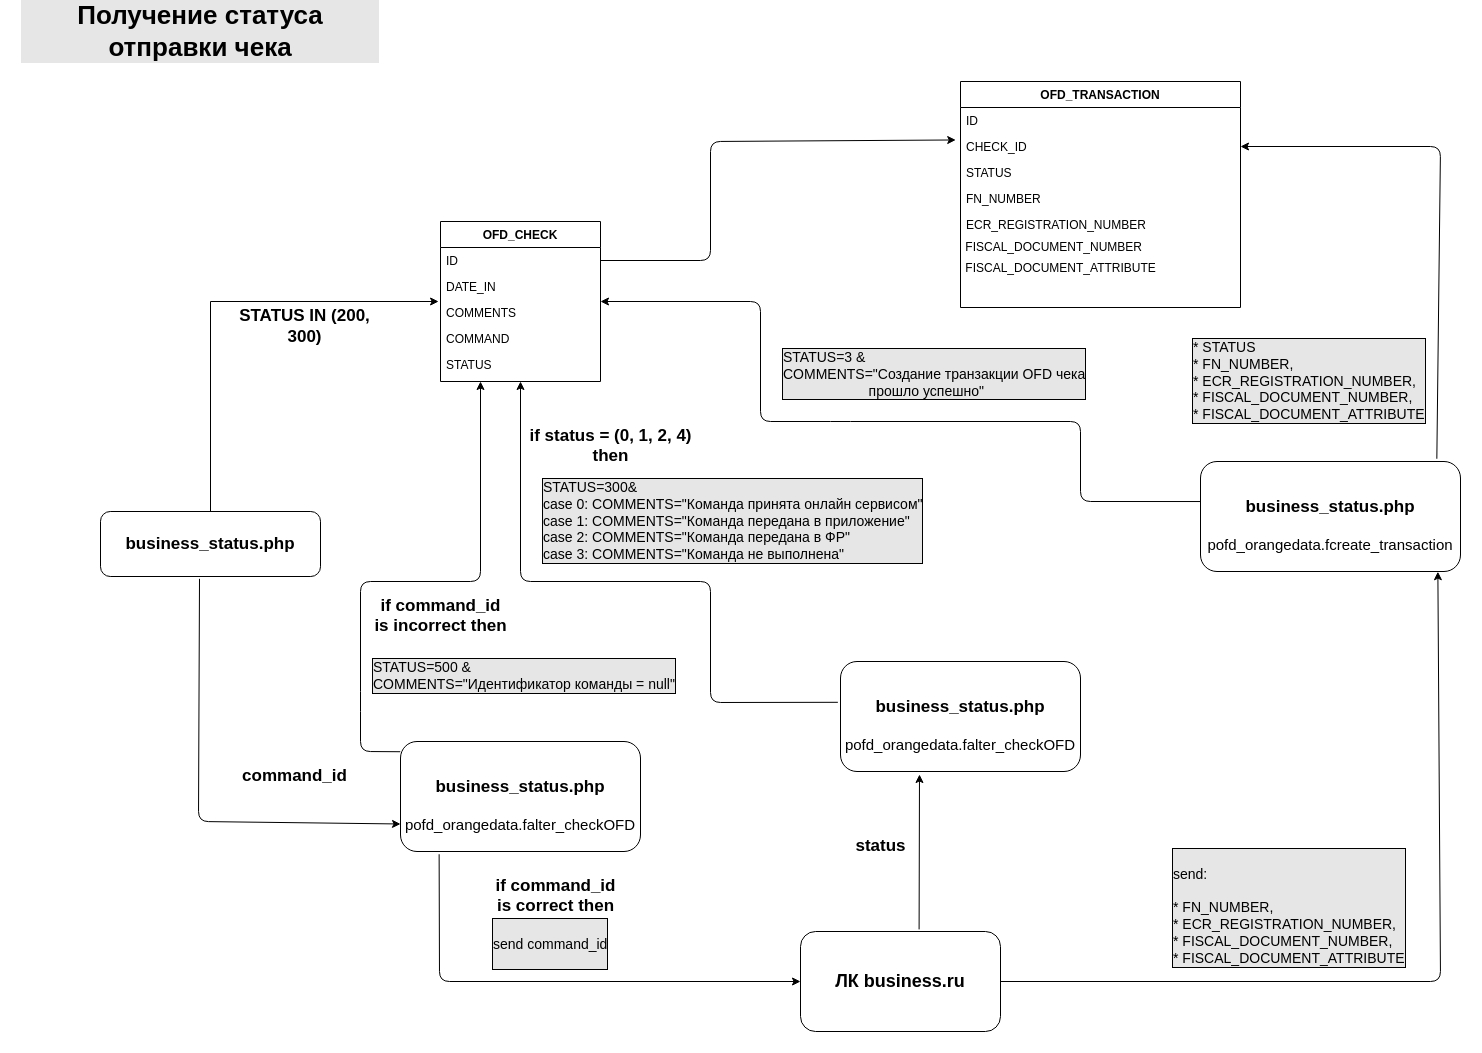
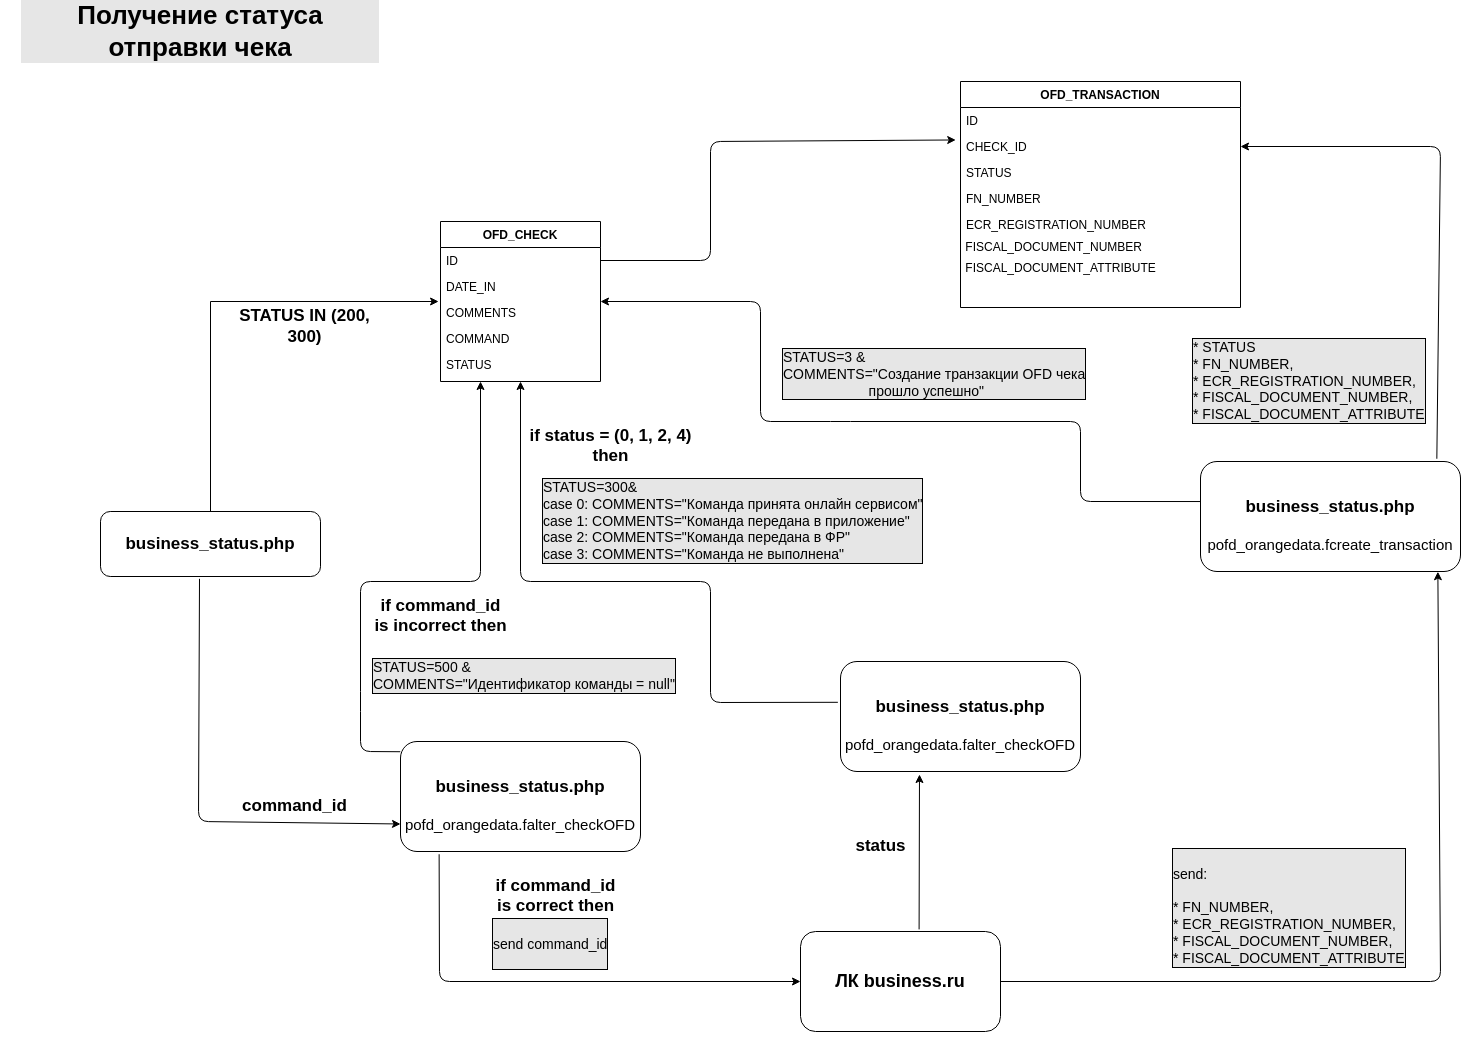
(295, 777) -> (295, 807)
